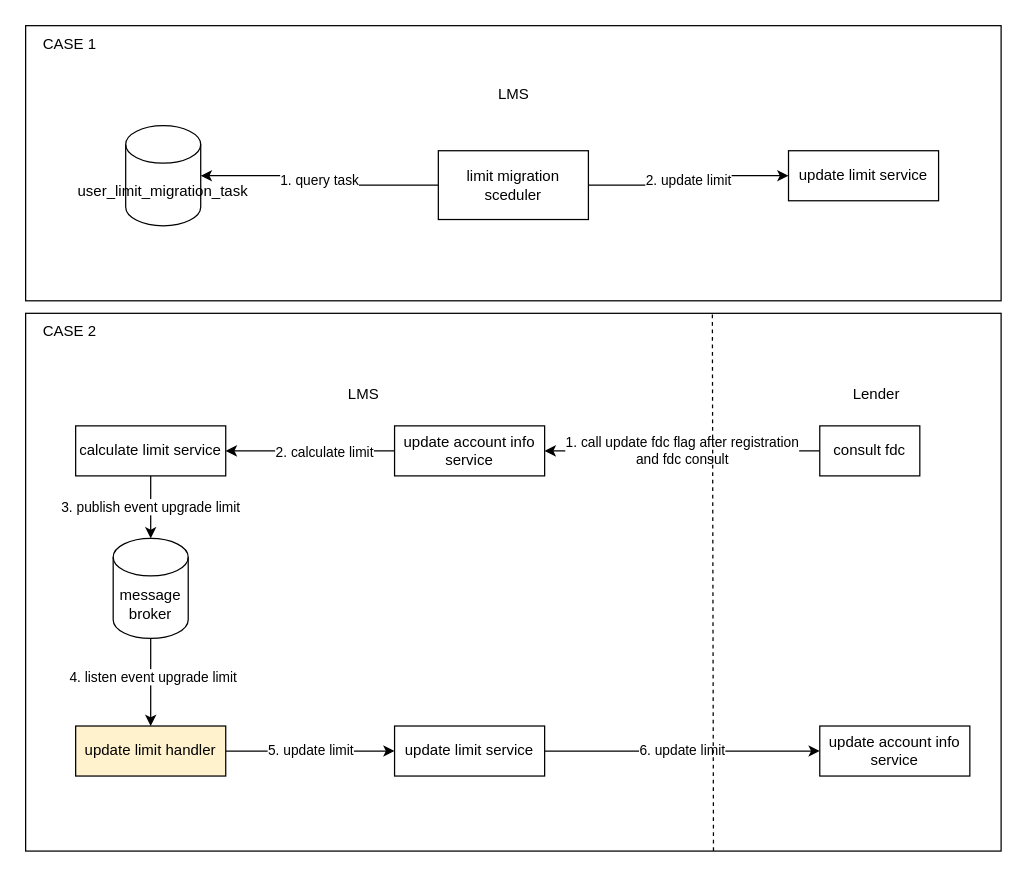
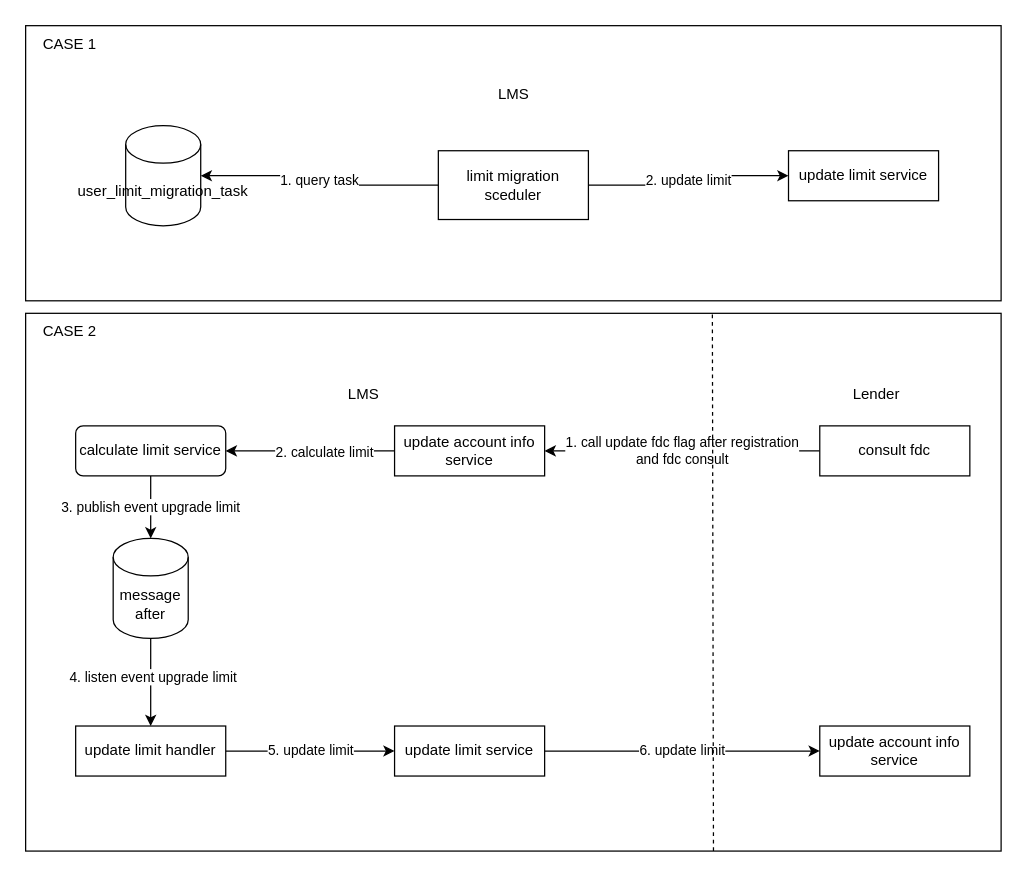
(151, 451) -> (151, 451)
(869, 451) -> (894, 451)
(151, 604) -> (151, 604)
(151, 751) -> (151, 751)
